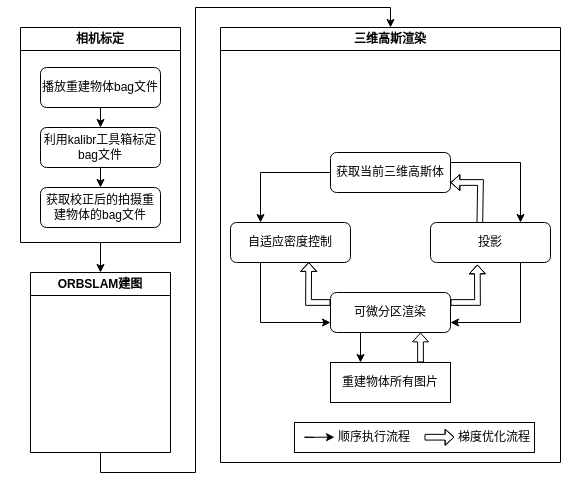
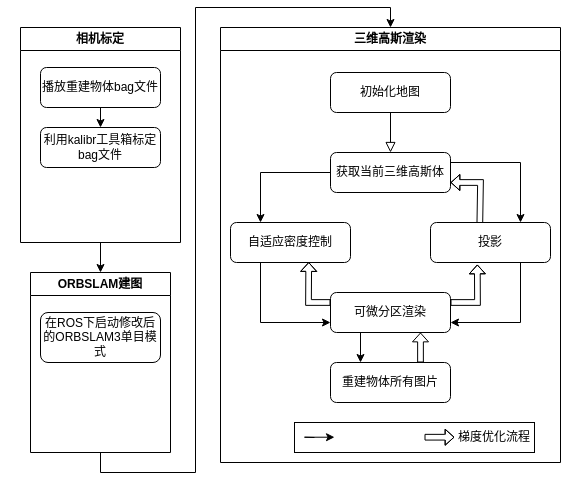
none -> (391, 93)
none -> (391, 127)
(101, 174) -> none
(101, 208) -> none
none -> (101, 338)
(391, 383) -> (391, 383)
(375, 438) -> none
